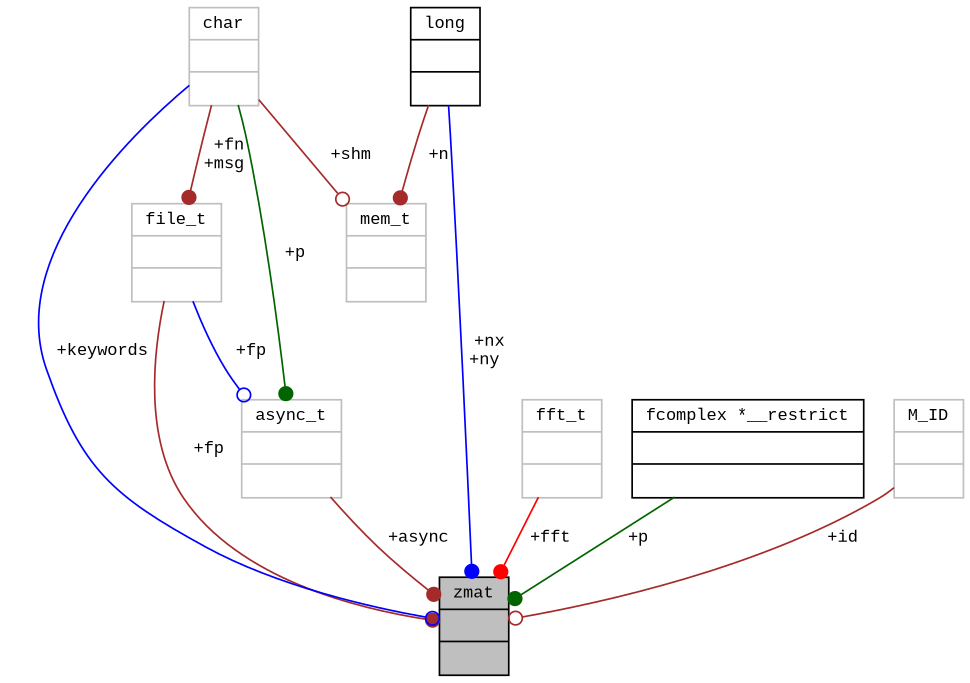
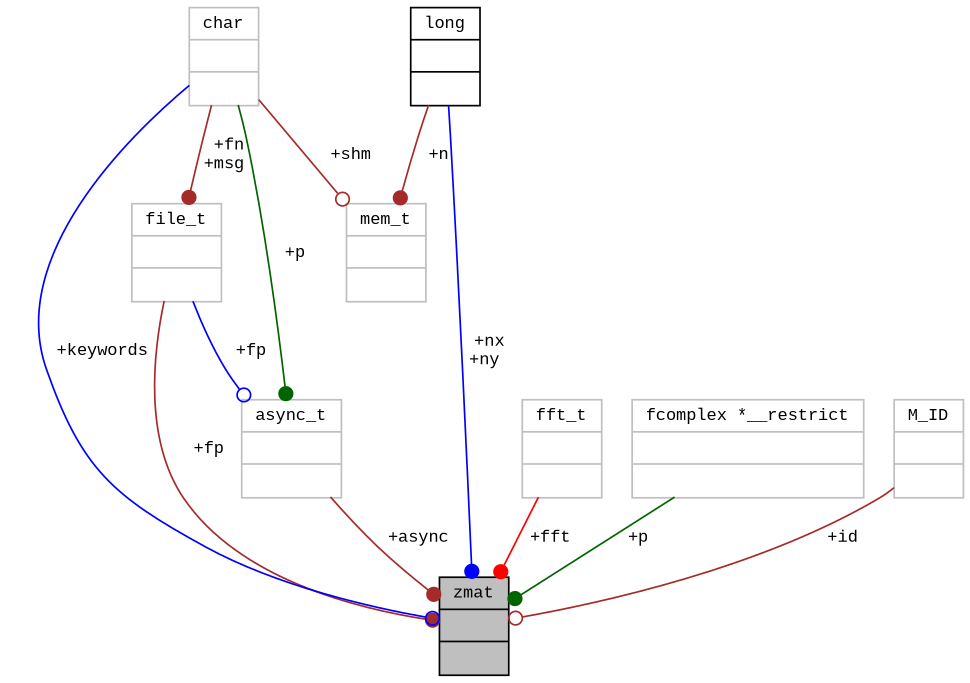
(748, 449) -> (748, 449)
